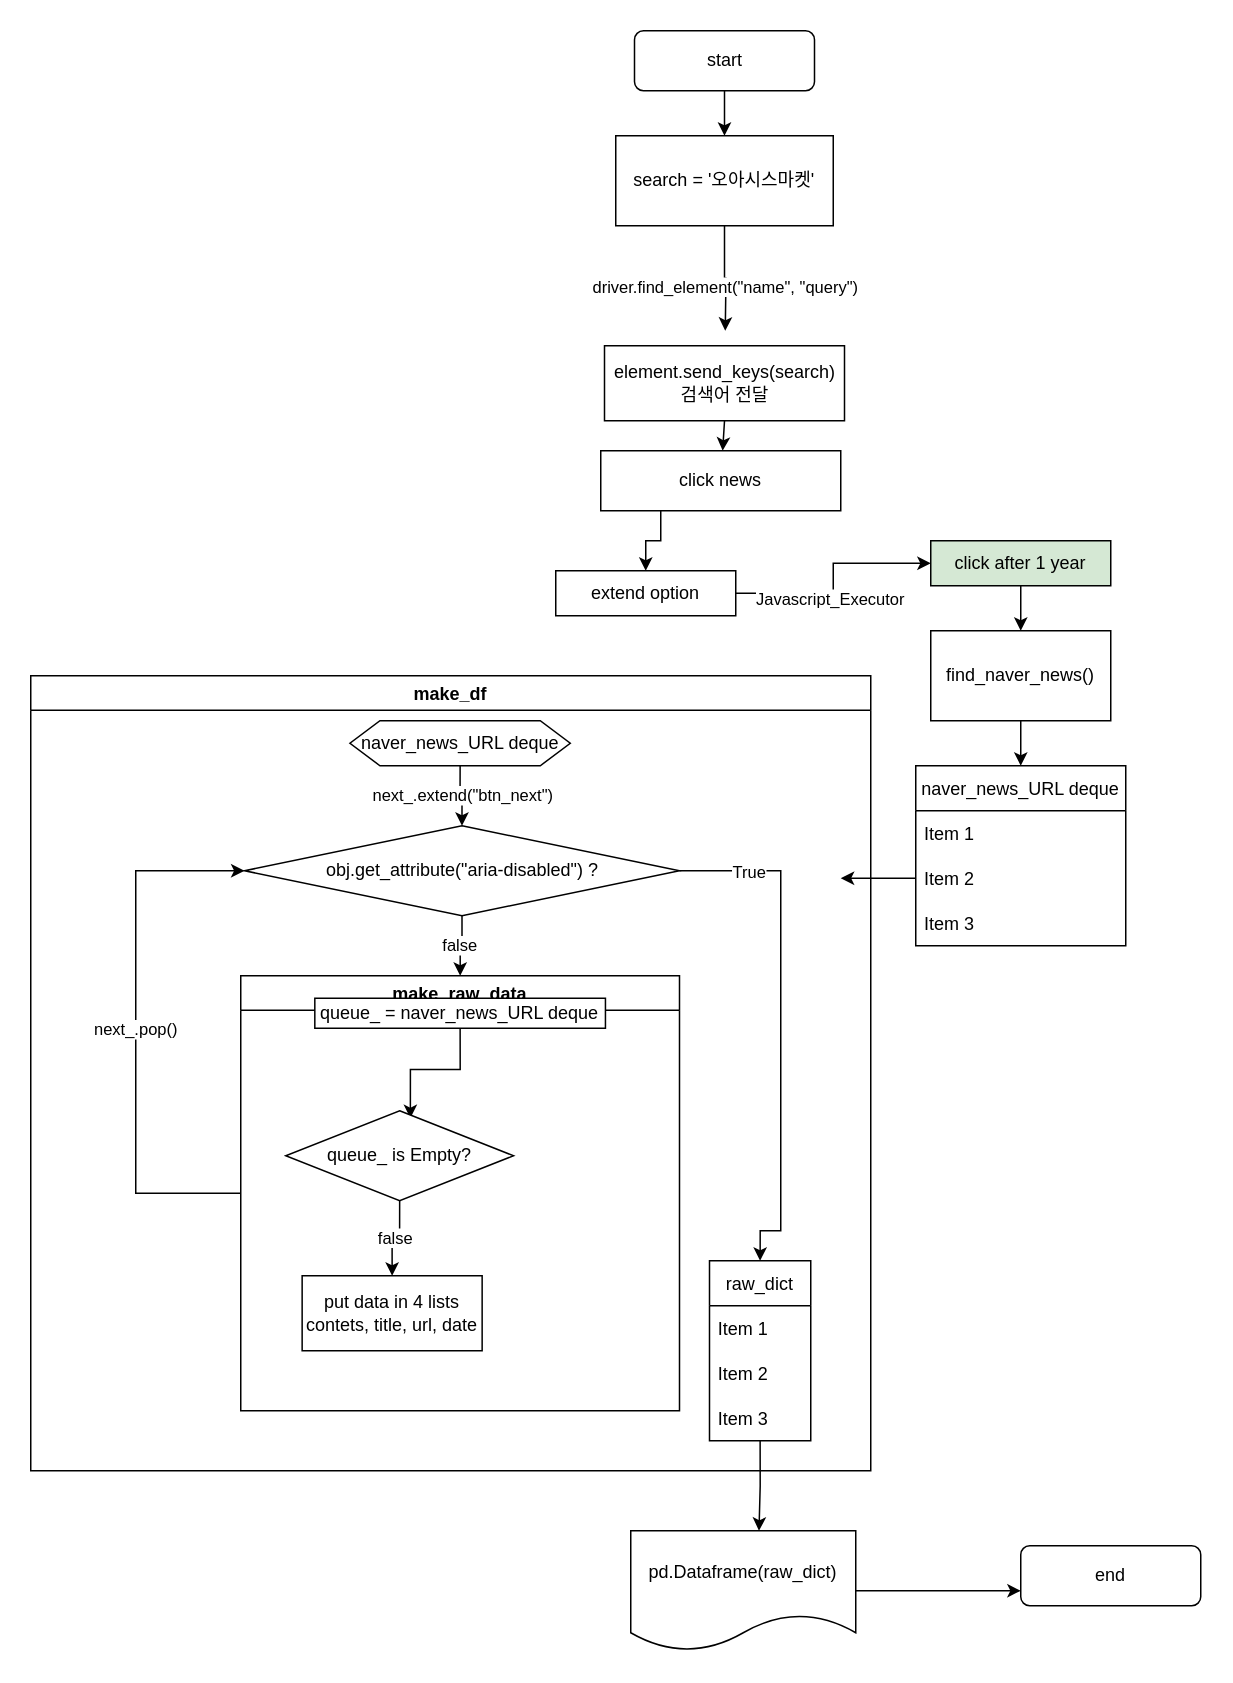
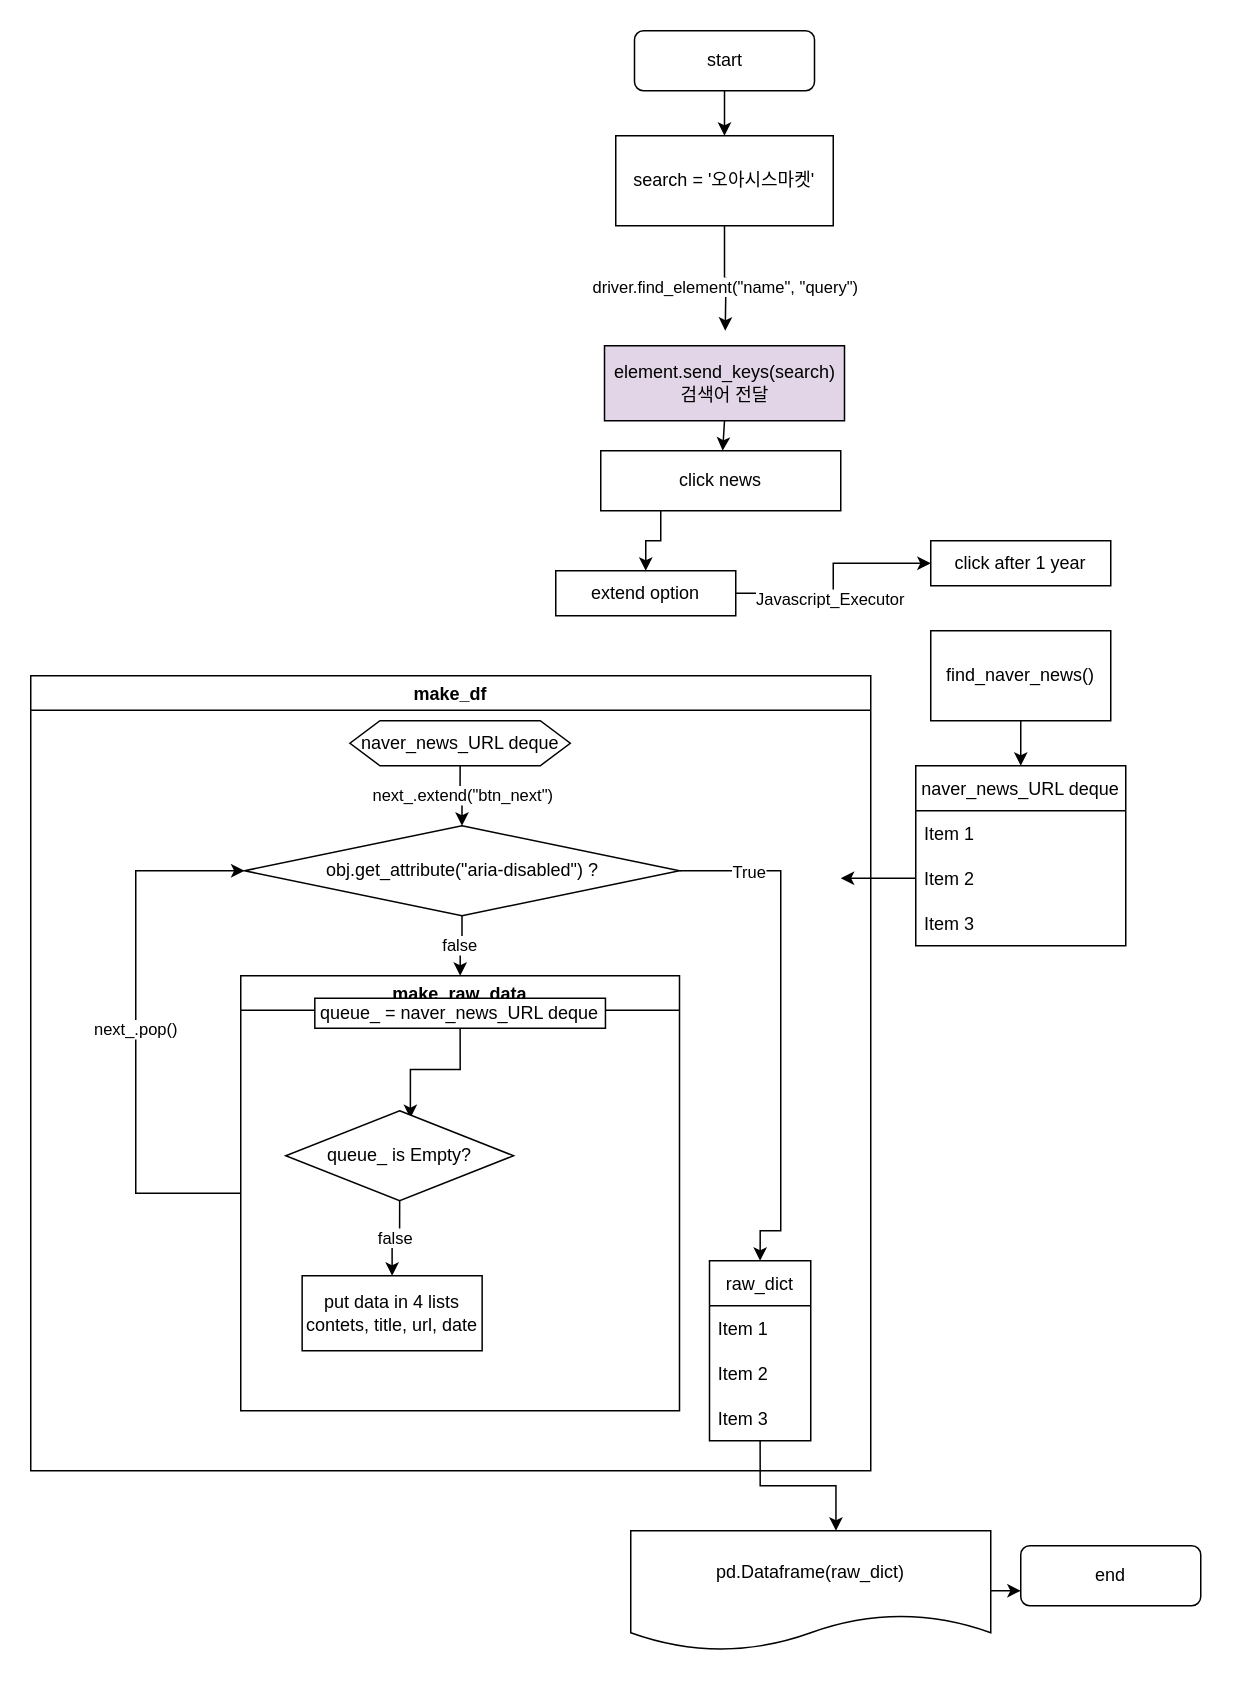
(725, 383) -> (725, 383)
(1021, 563) -> (1021, 563)
(1021, 614) -> none
(743, 1591) -> (811, 1591)
